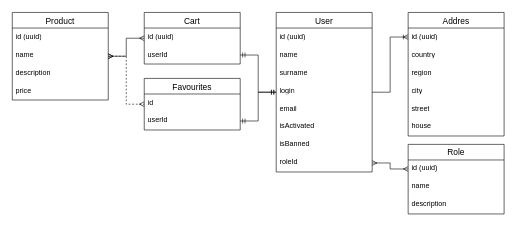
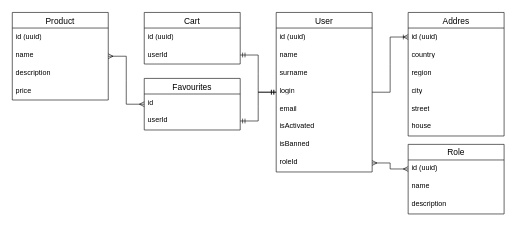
(126, 38) -> none
(126, 89) -> (126, 89)
